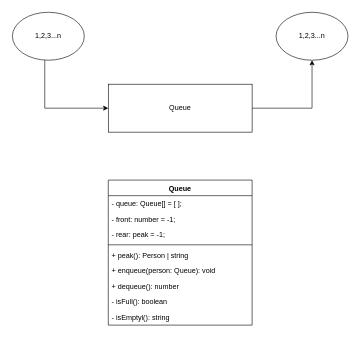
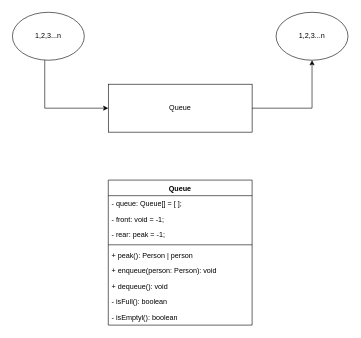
(148, 220) -> (143, 220)
(155, 256) -> (156, 256)
(166, 271) -> (168, 271)
(147, 287) -> (142, 287)
(146, 318) -> (148, 318)
